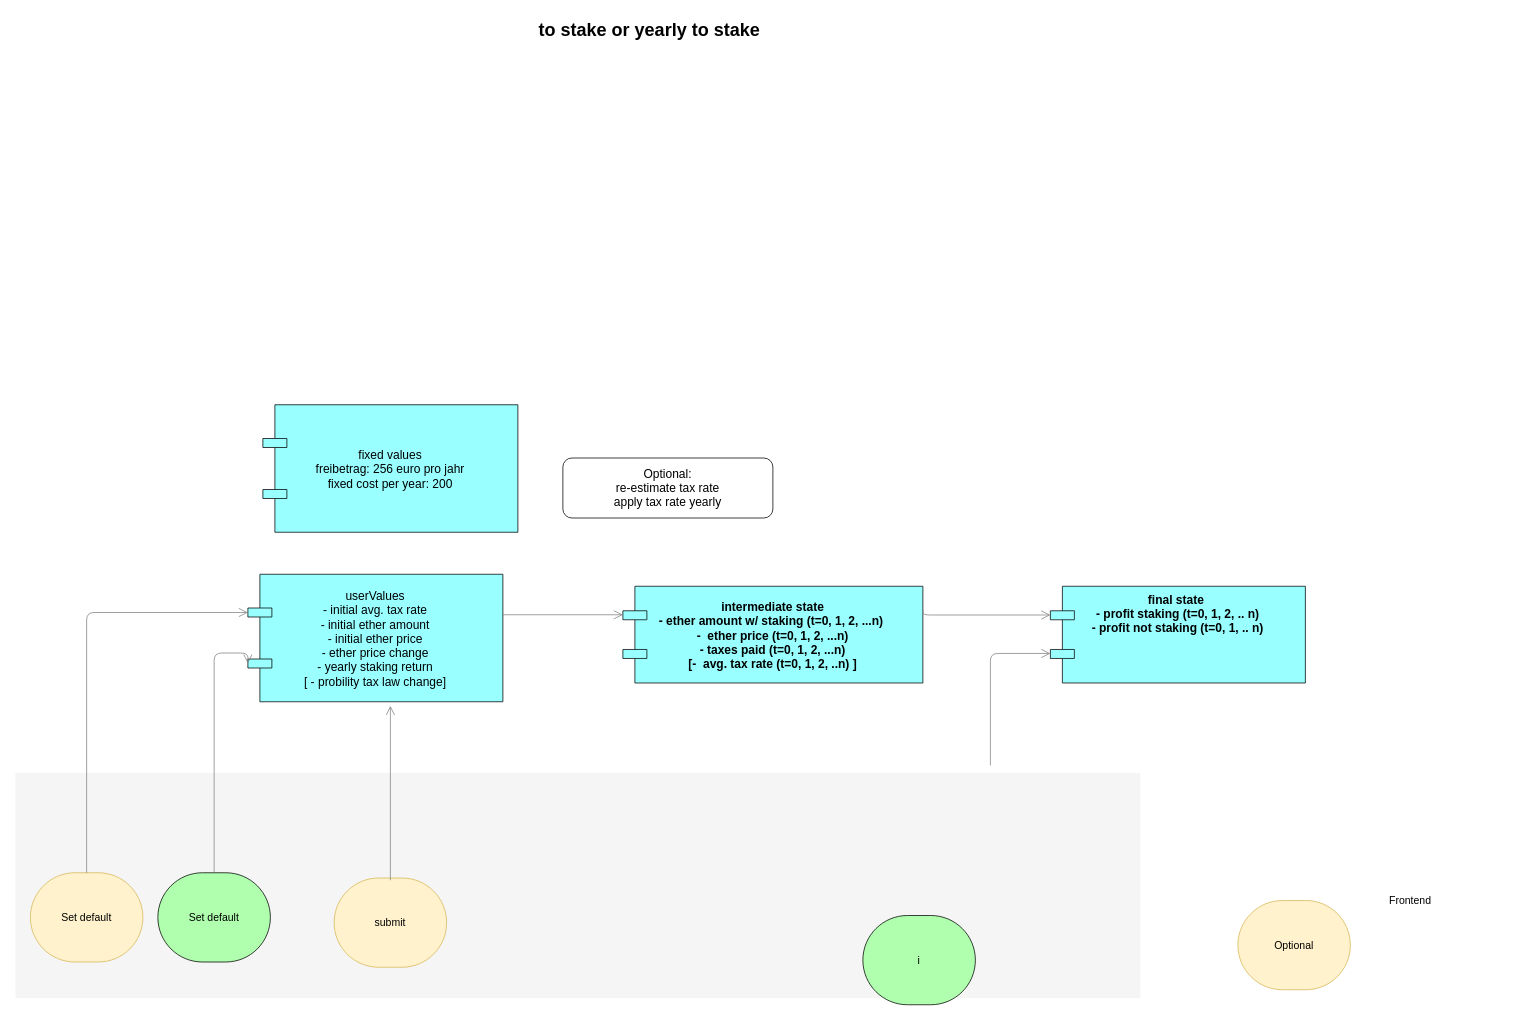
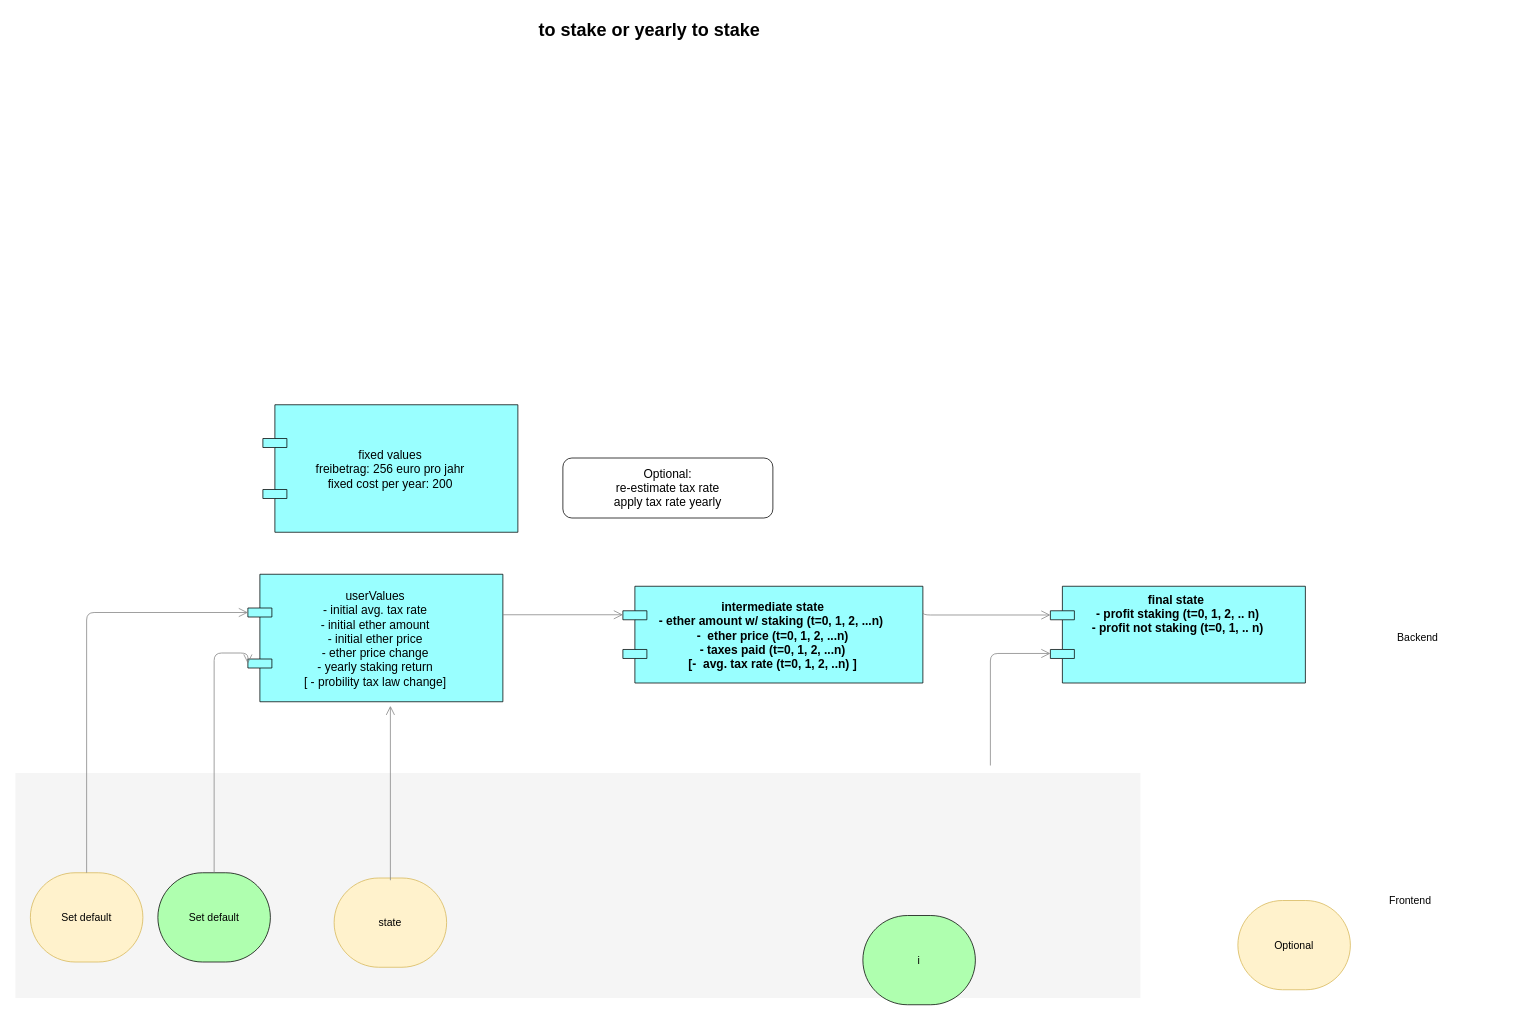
none -> (1418, 638)
(390, 923) -> (390, 923)
